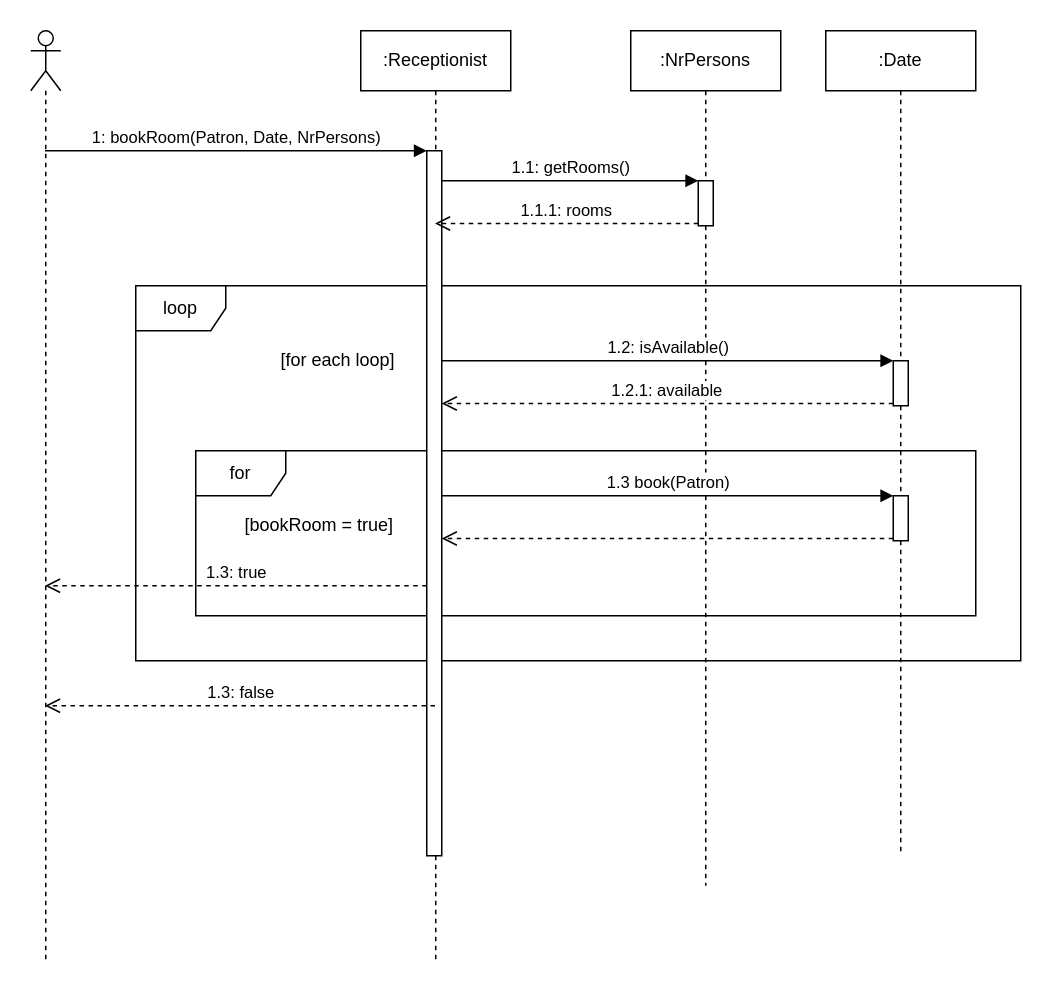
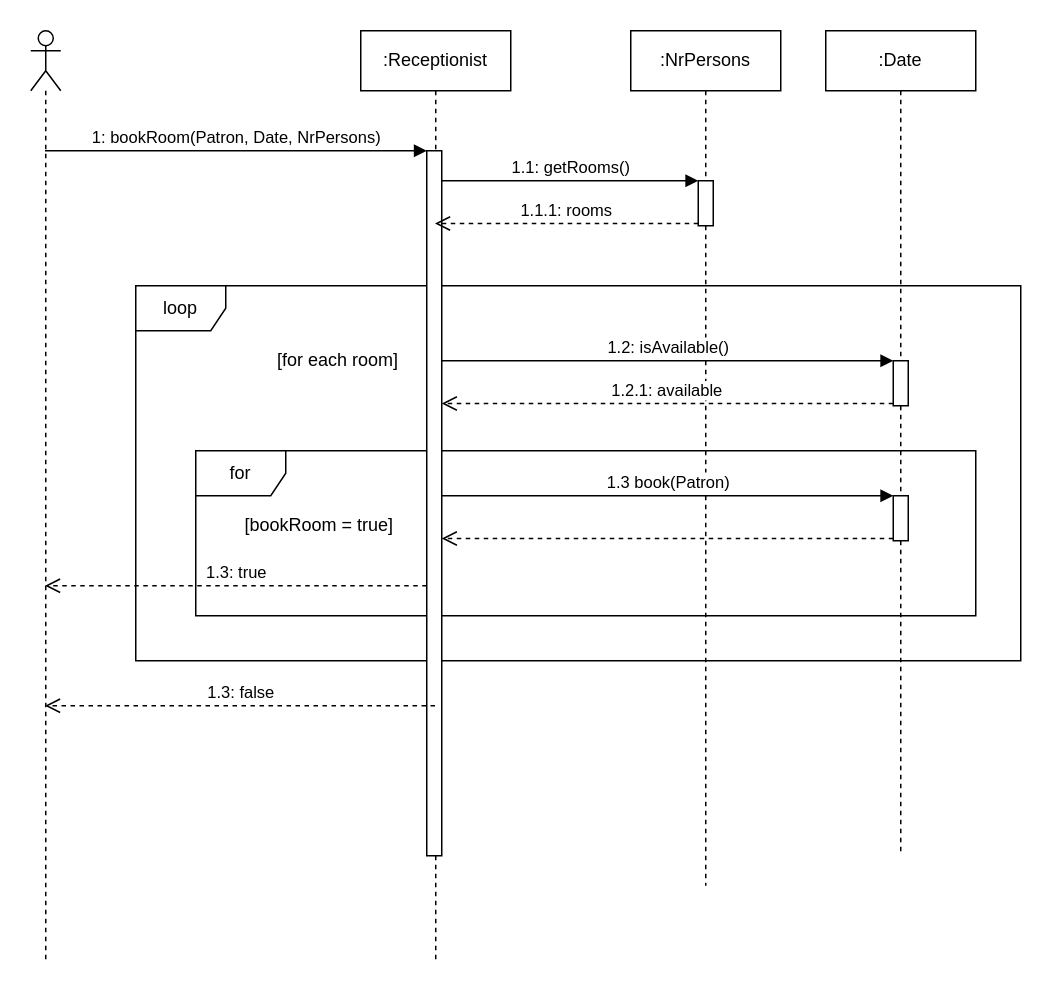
(338, 361) -> (338, 361)
